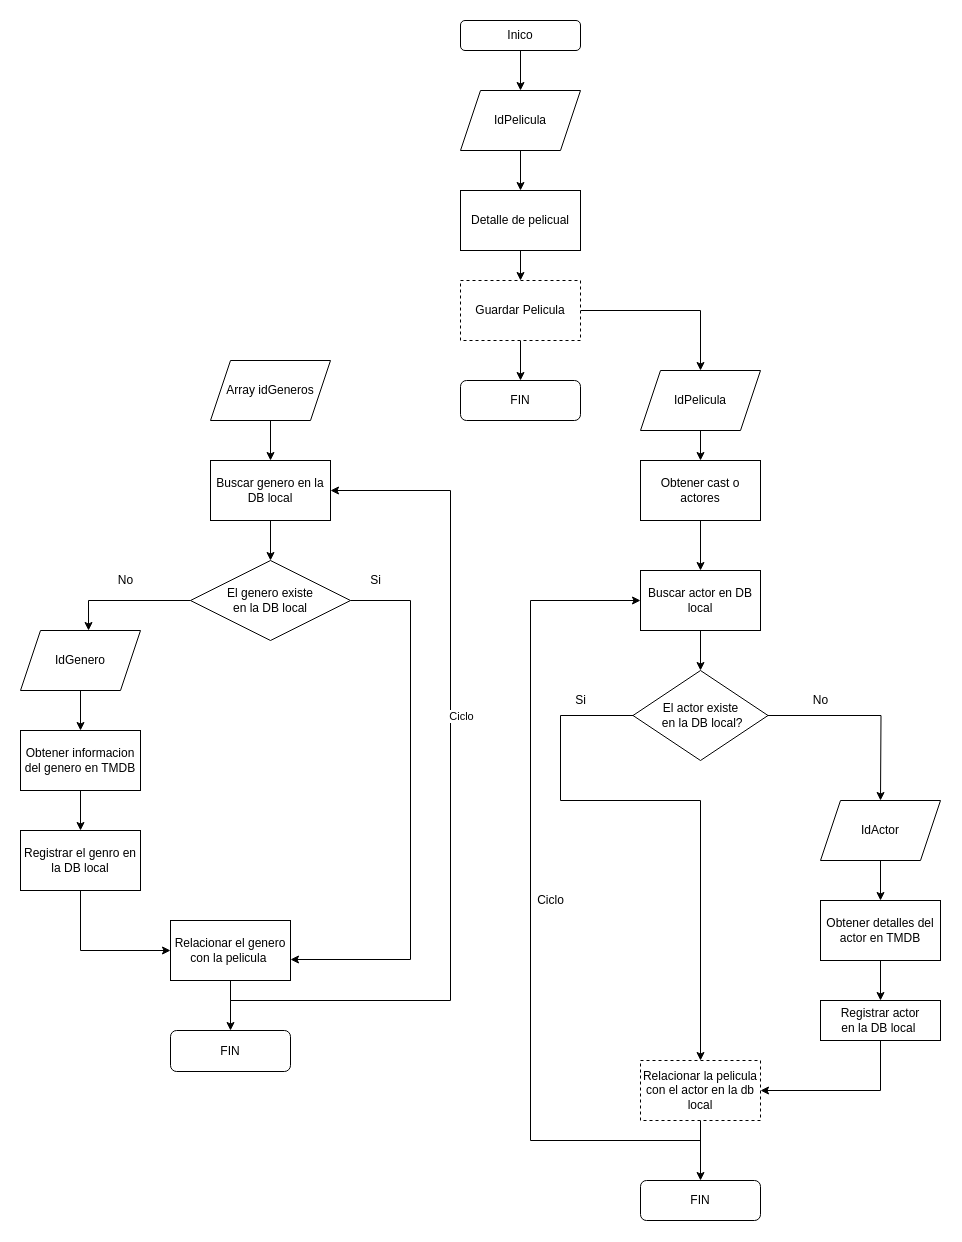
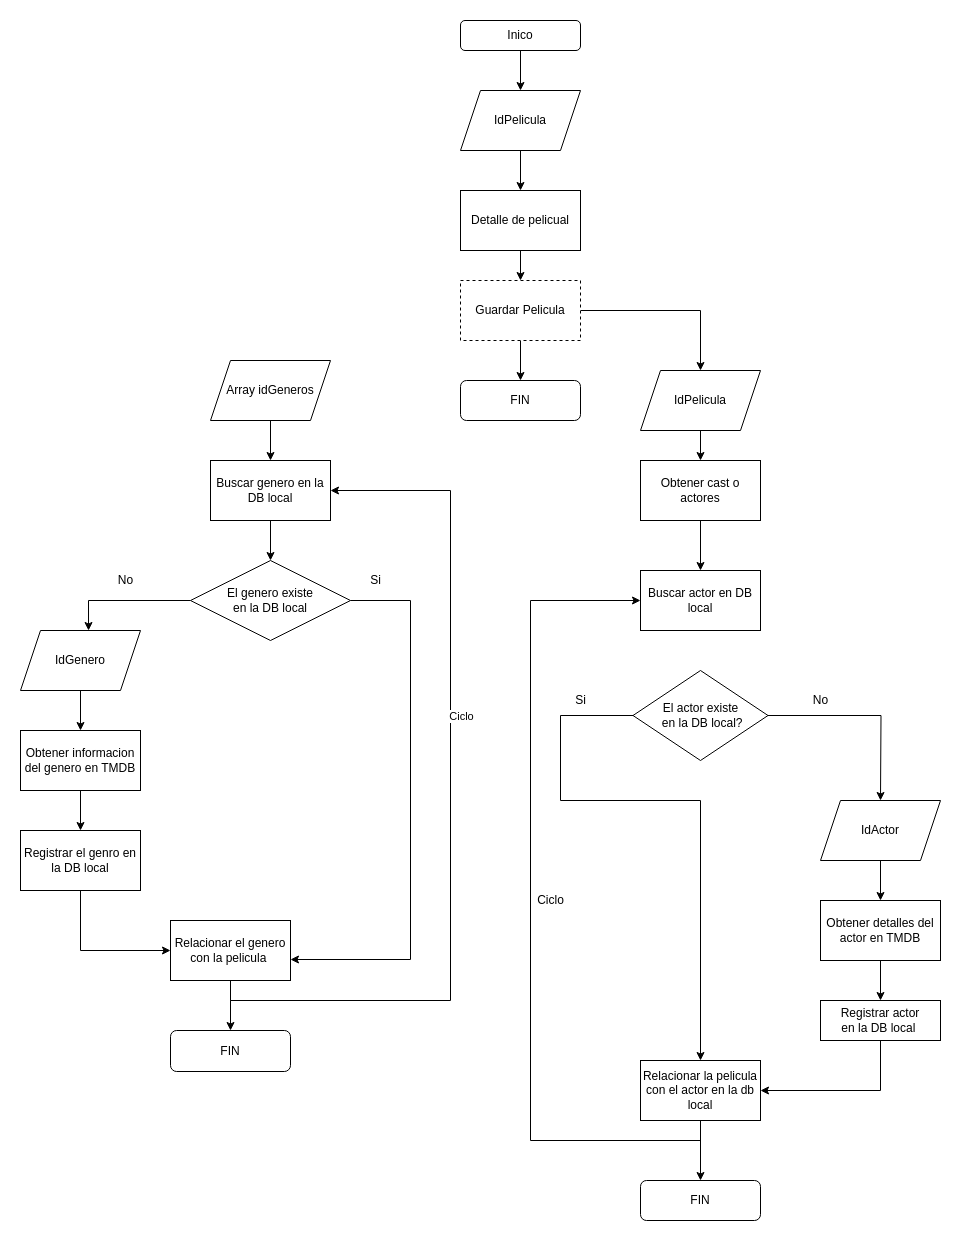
(701, 647) -> none
(701, 1091) -> (701, 1091)
